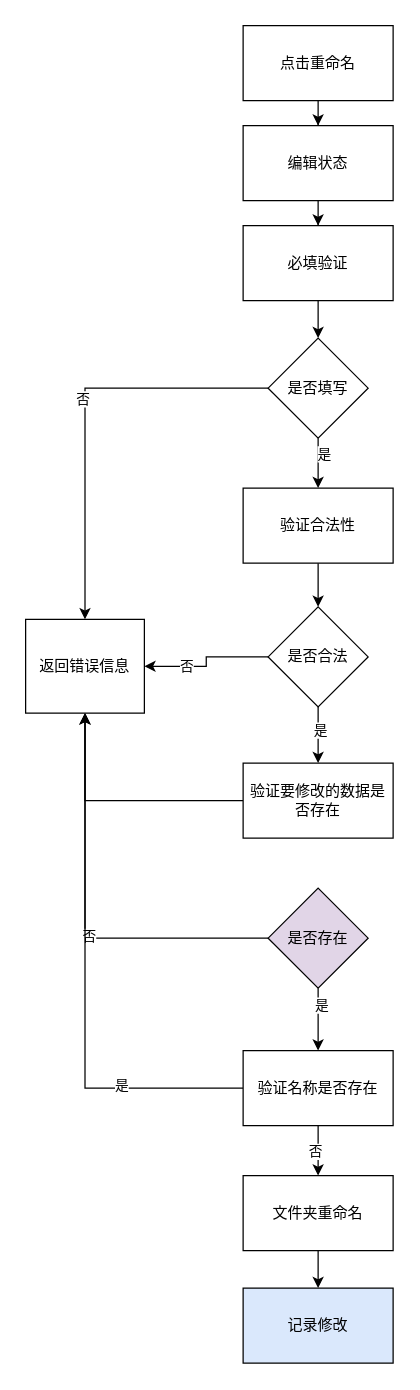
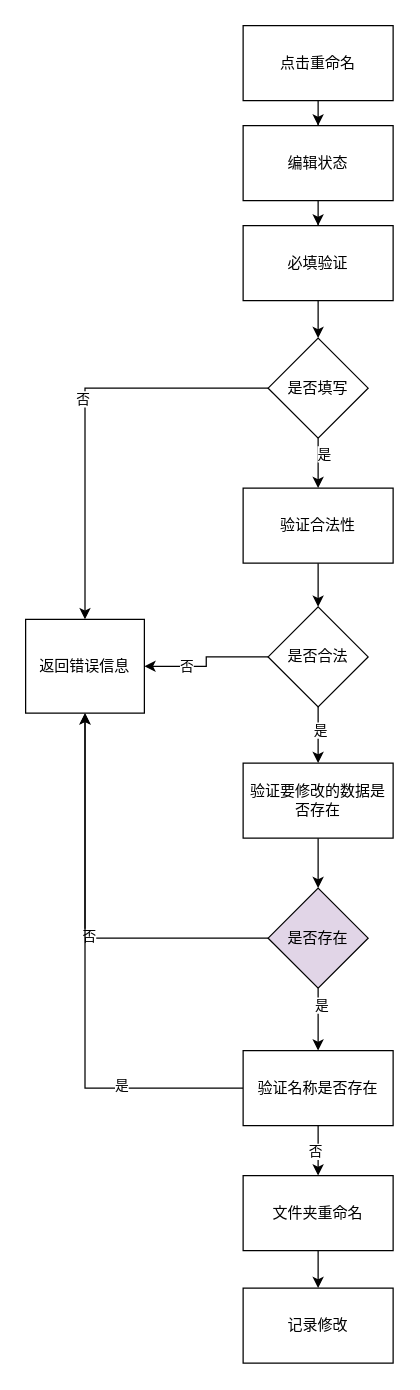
(165, 801) -> (318, 859)
(318, 1326) -> (318, 1326)
